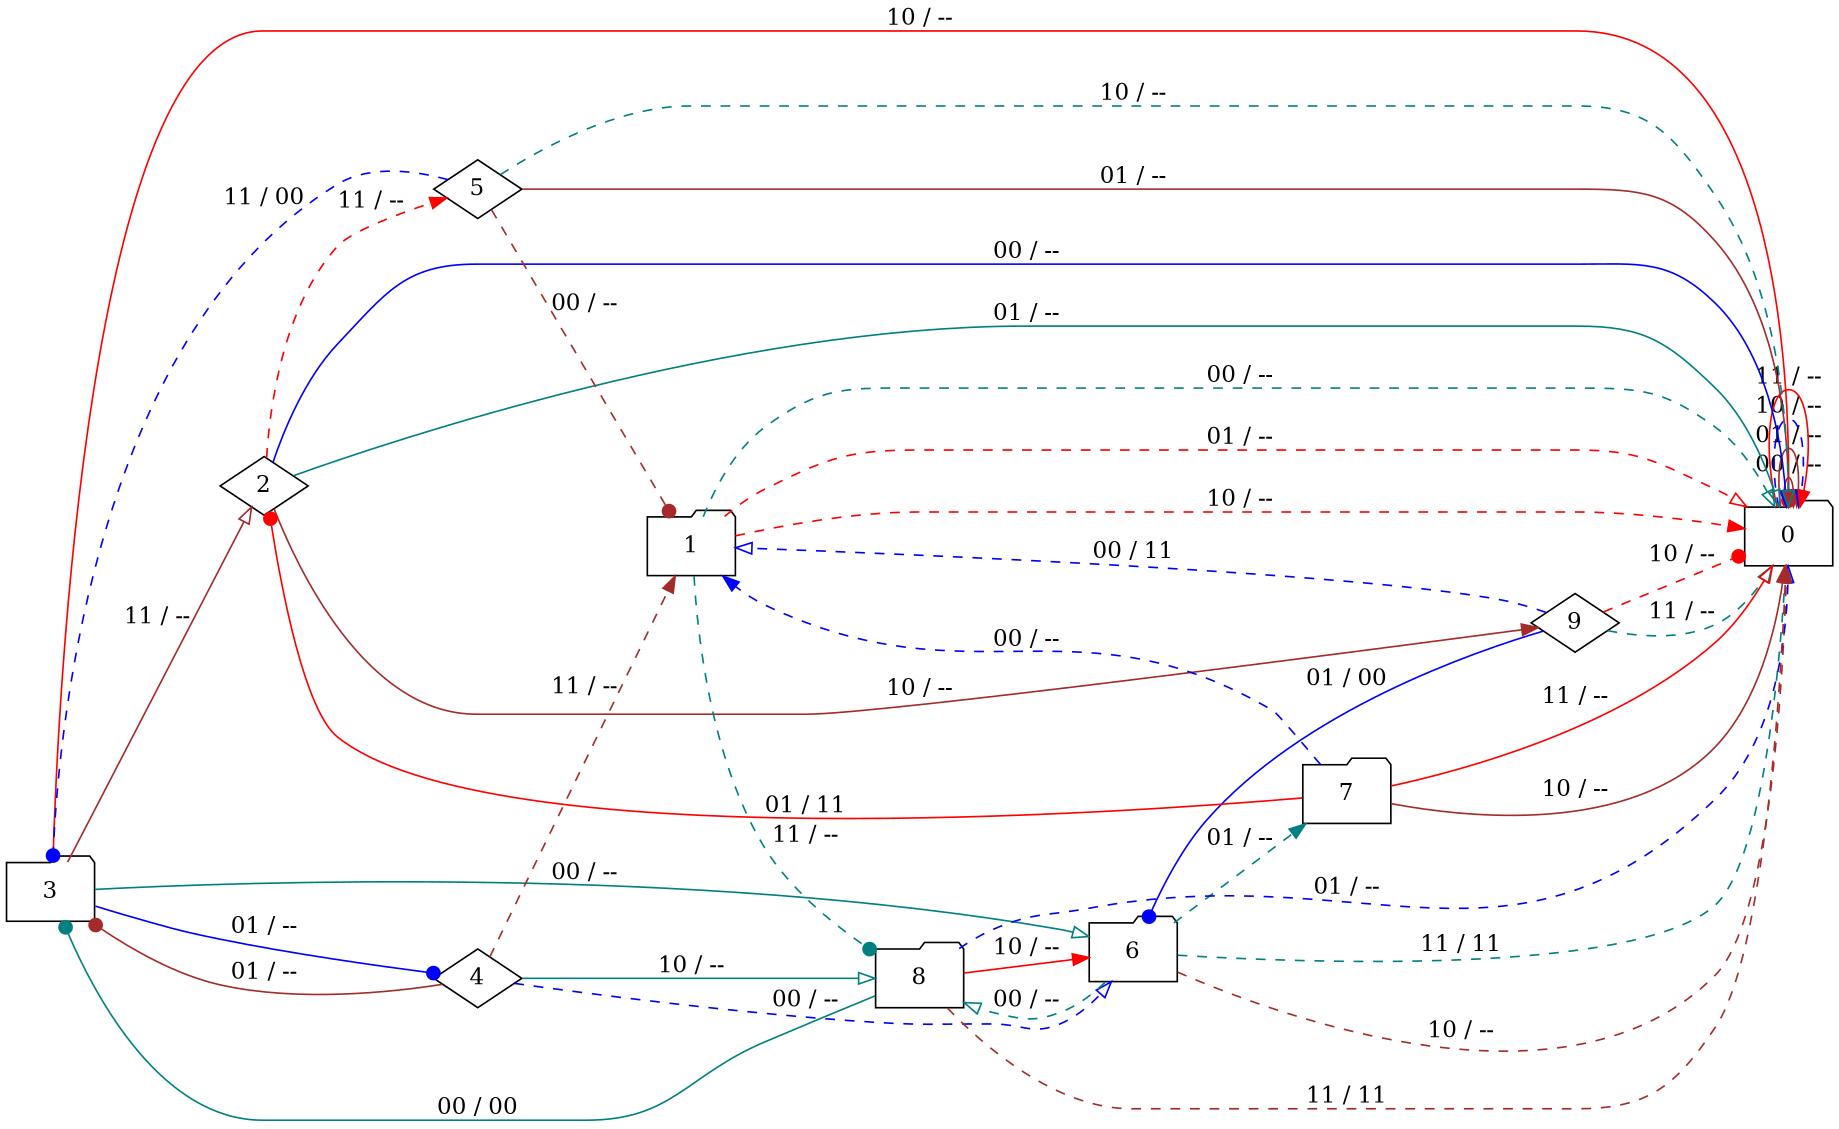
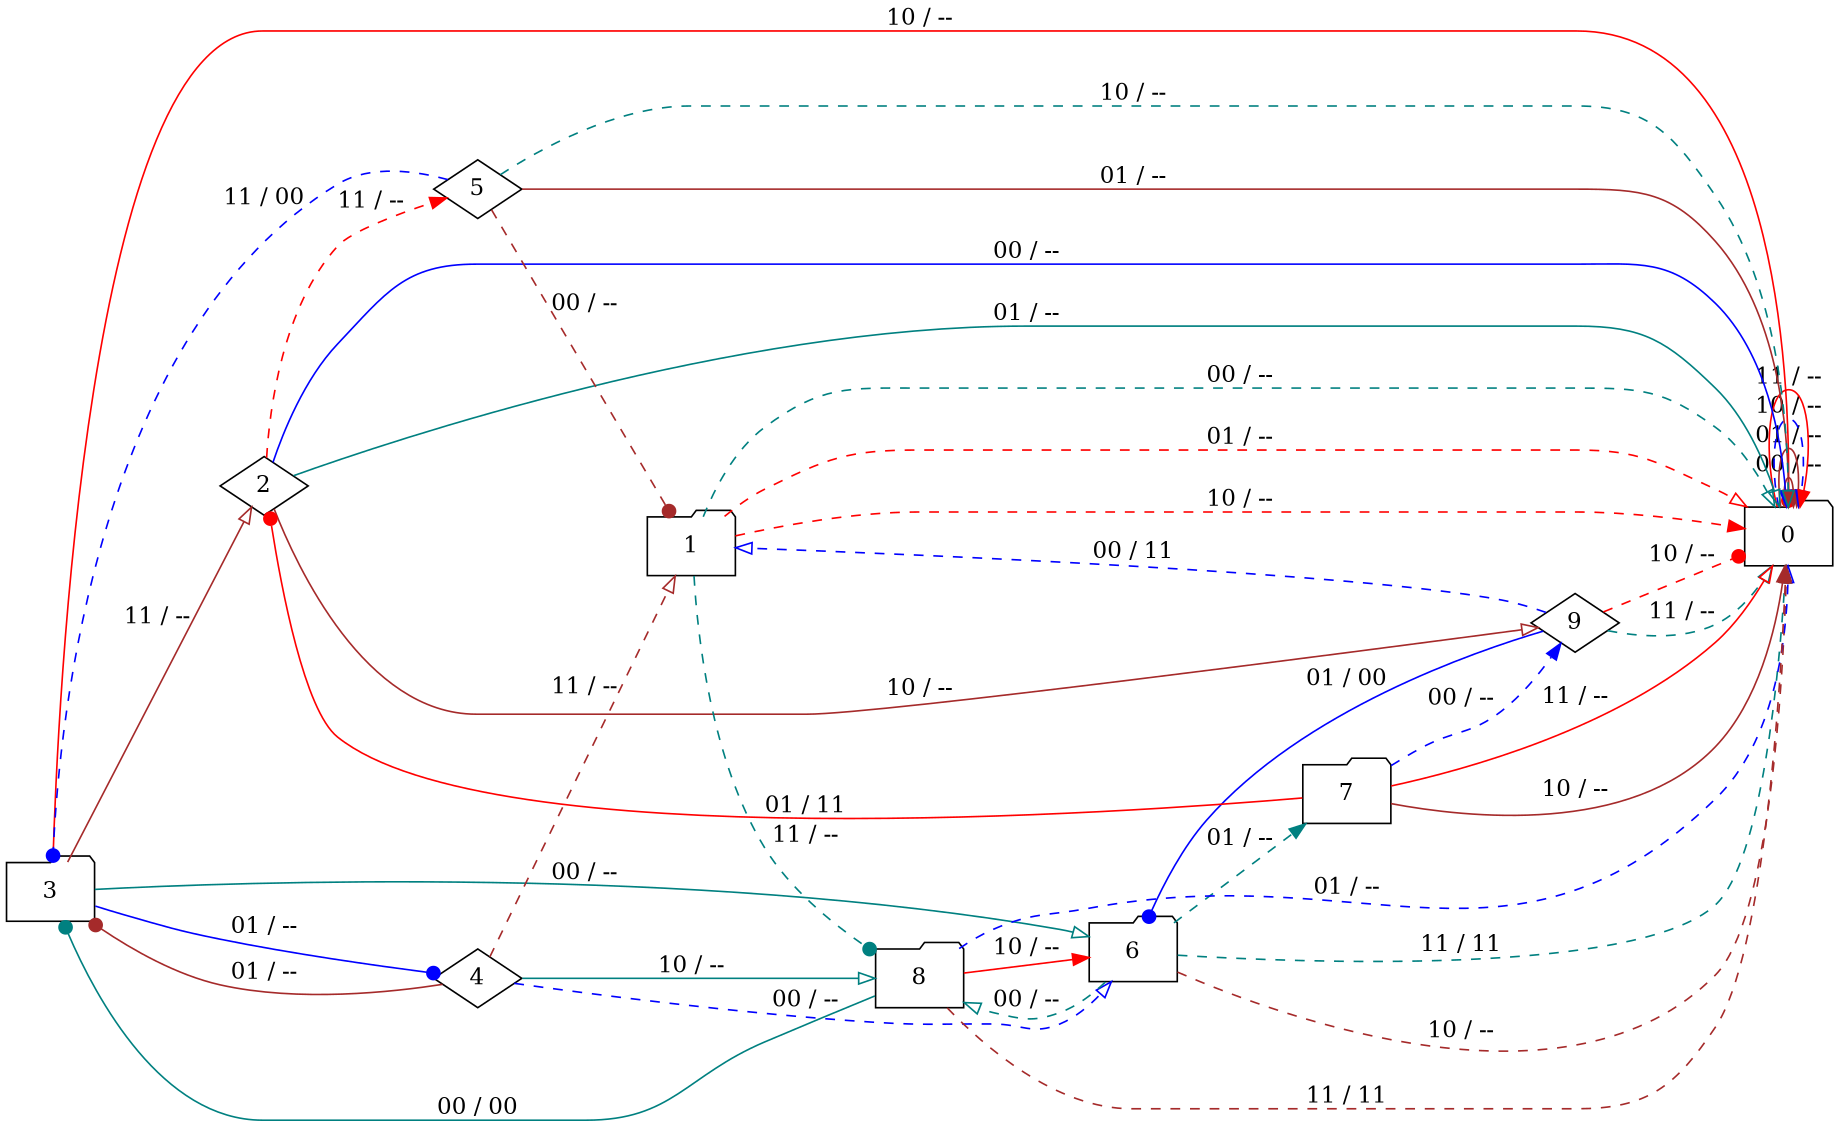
(1039, 652) -> (1480, 725)
(849, 712) -> (849, 712)
(579, 774) -> (579, 774)
